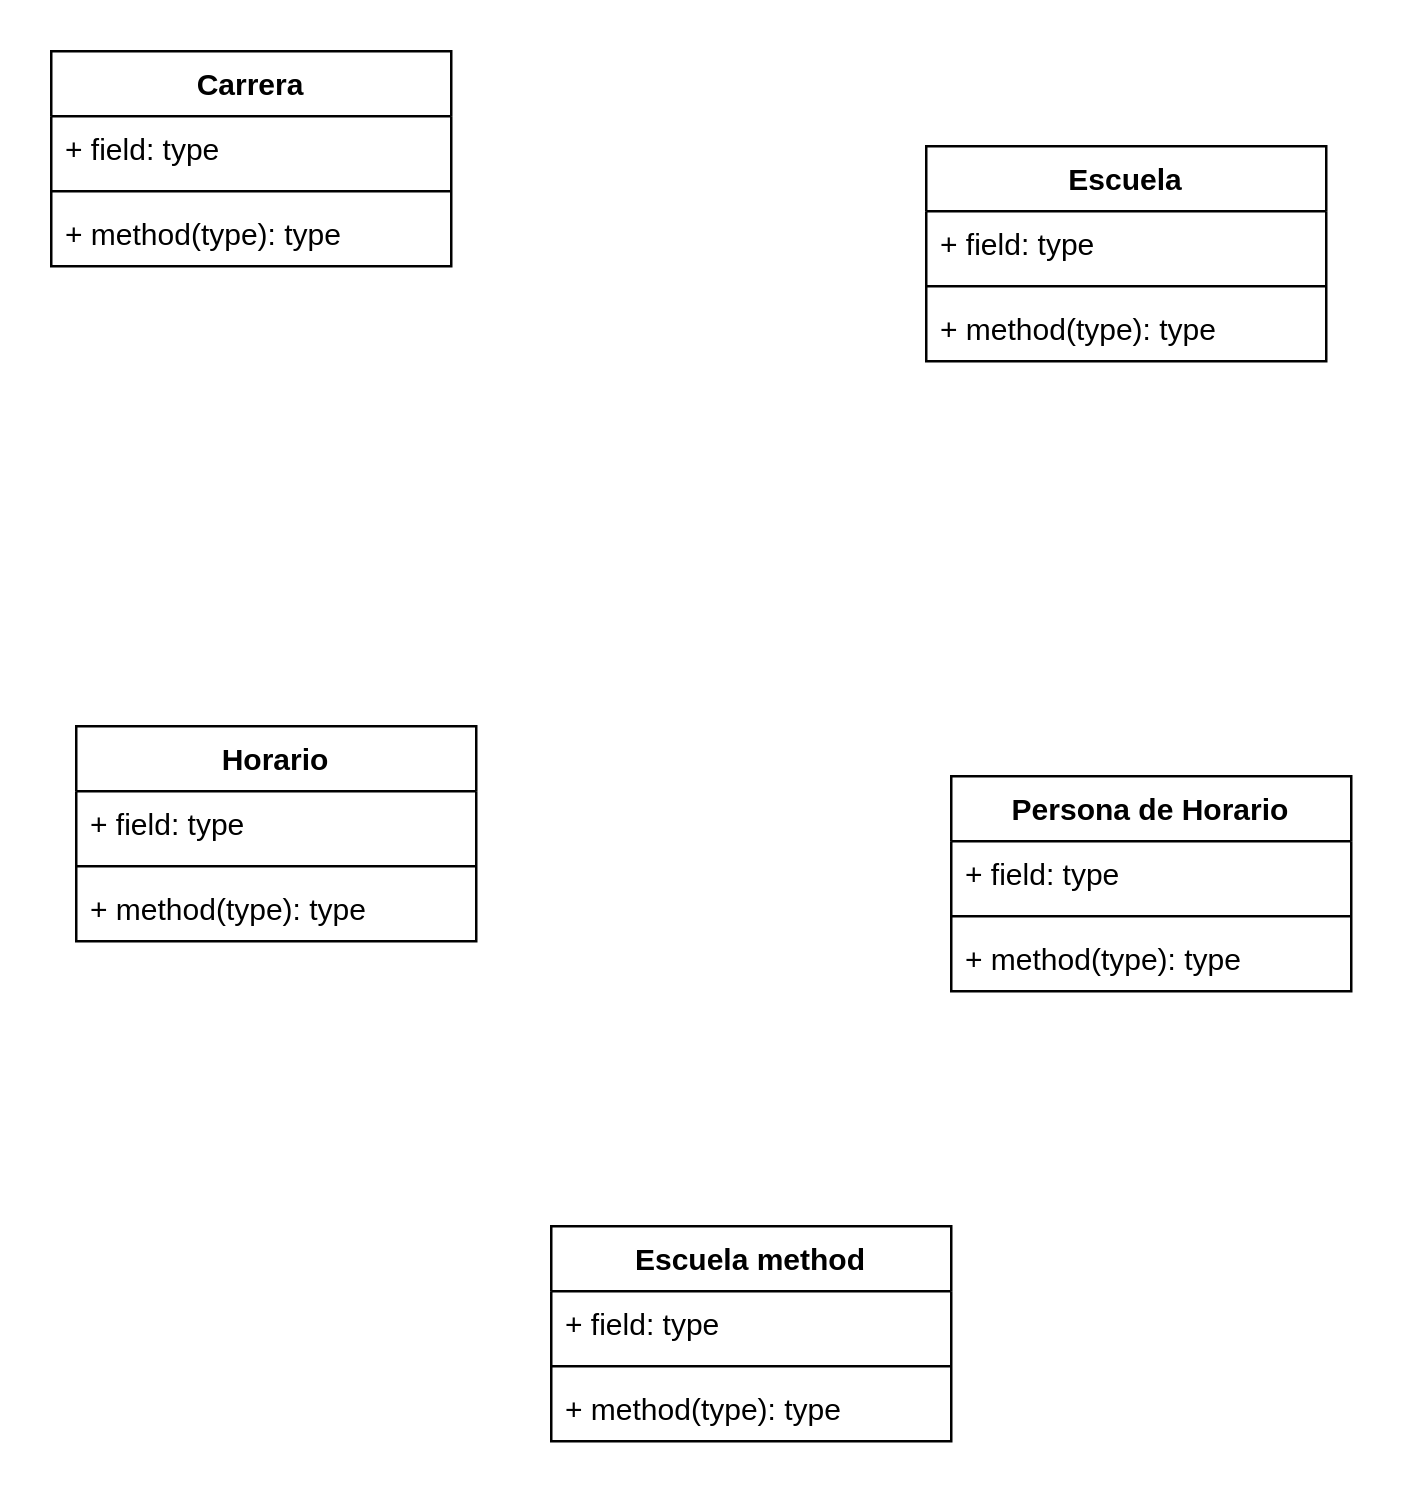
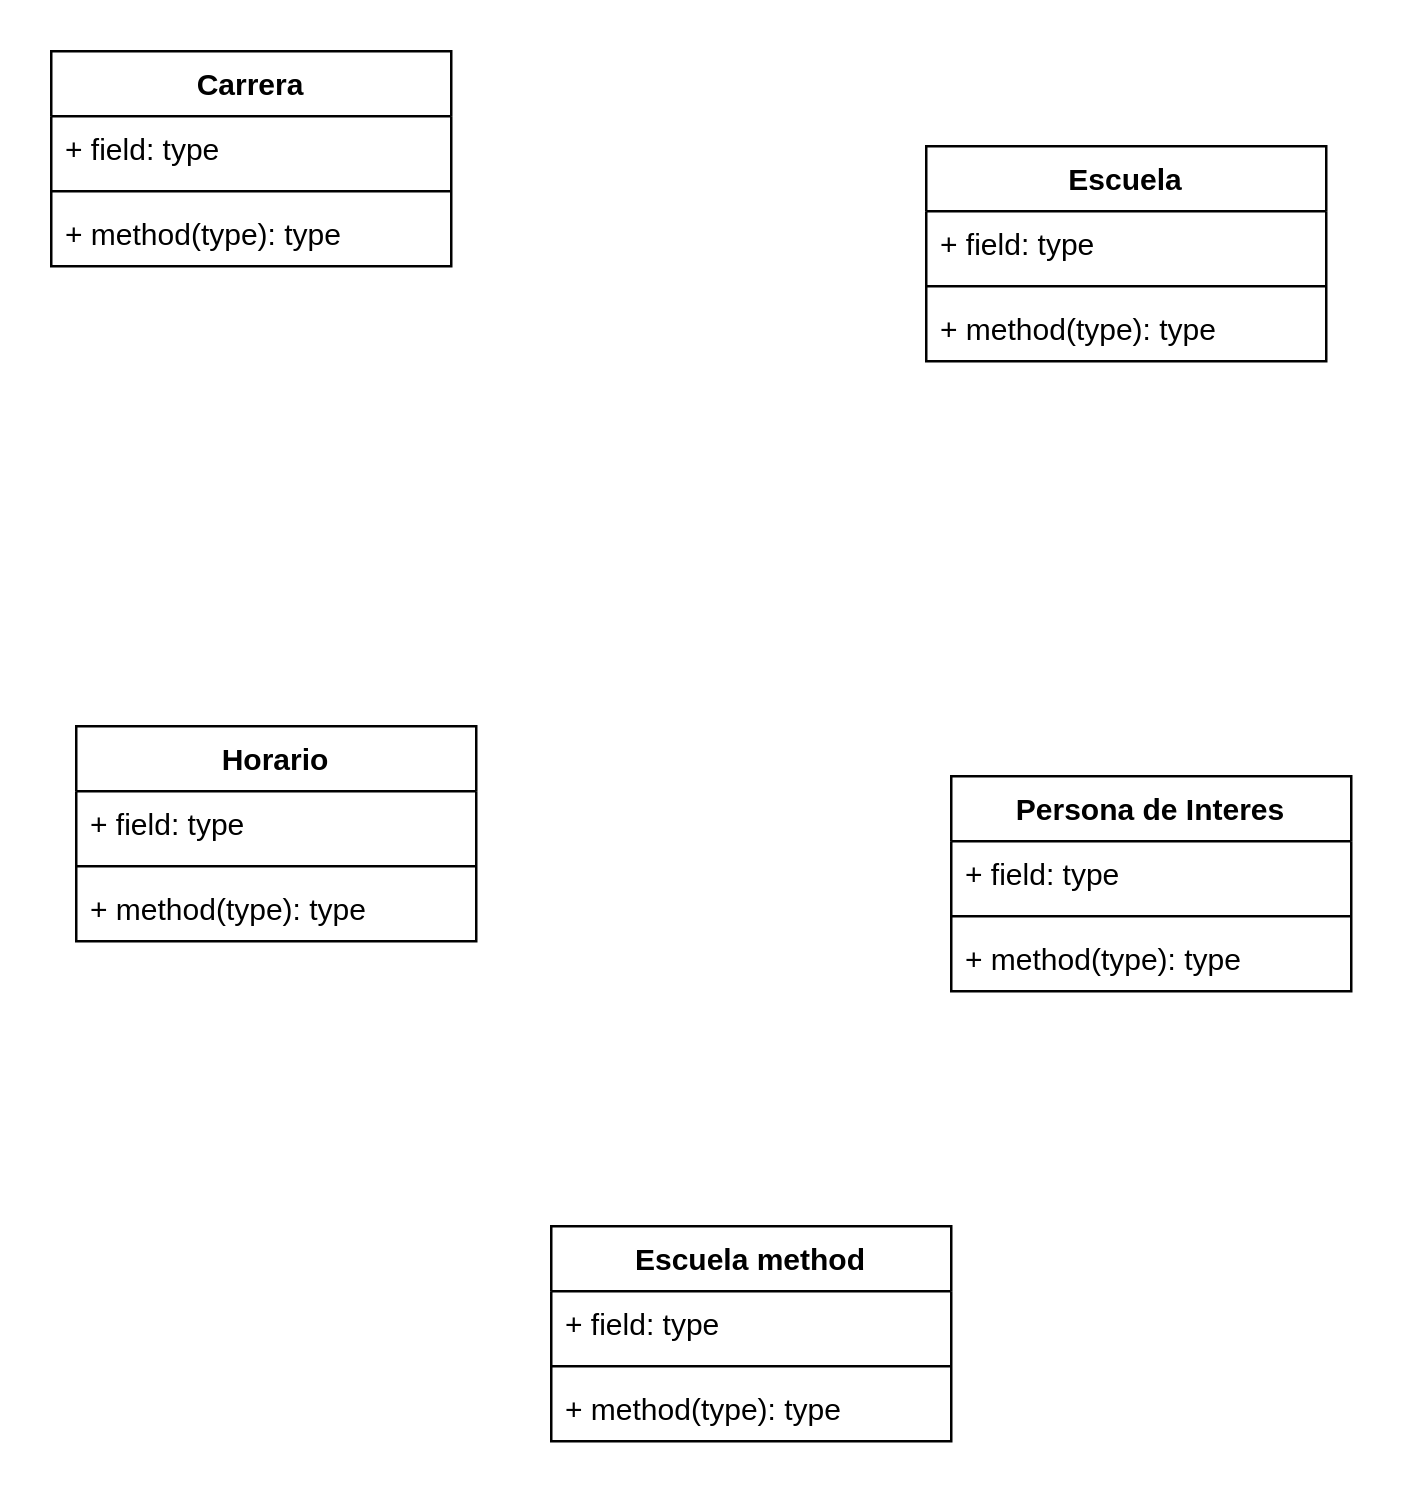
(1150, 810) -> (1150, 810)
